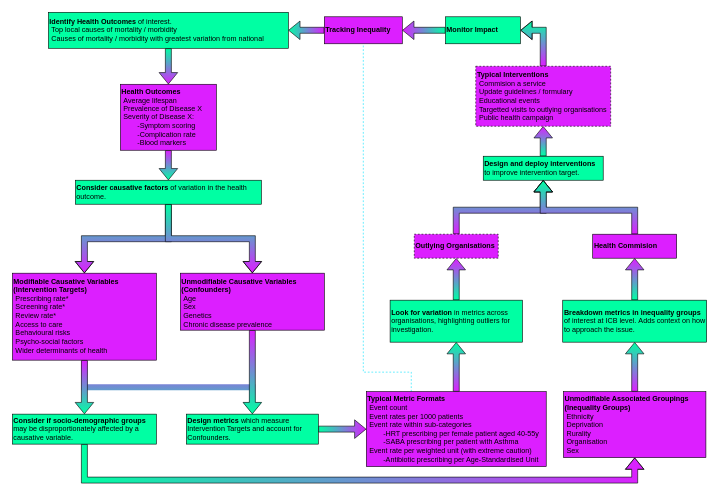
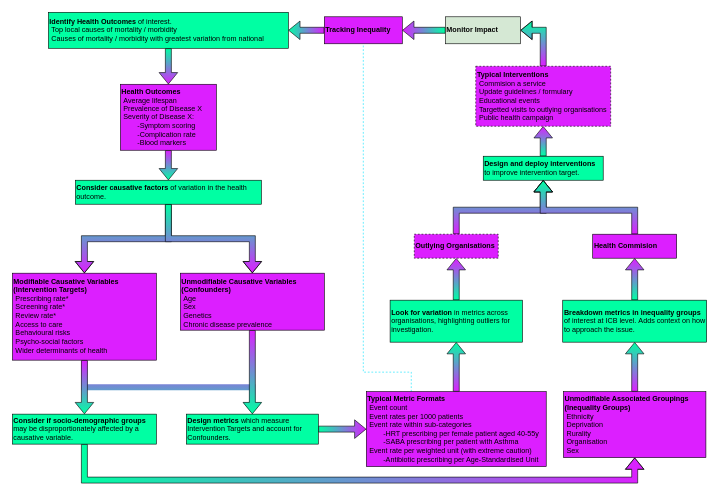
(483, 30) -> (483, 30)
